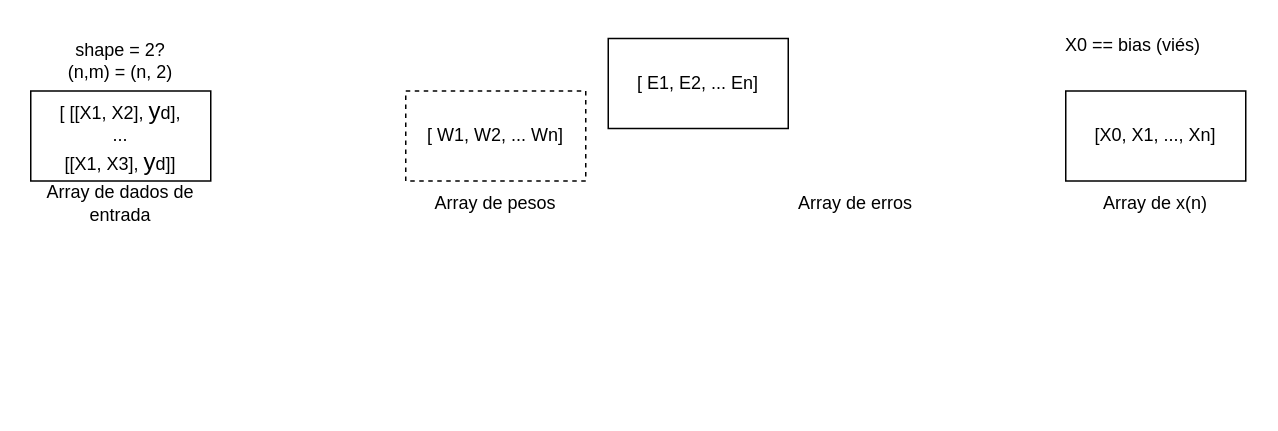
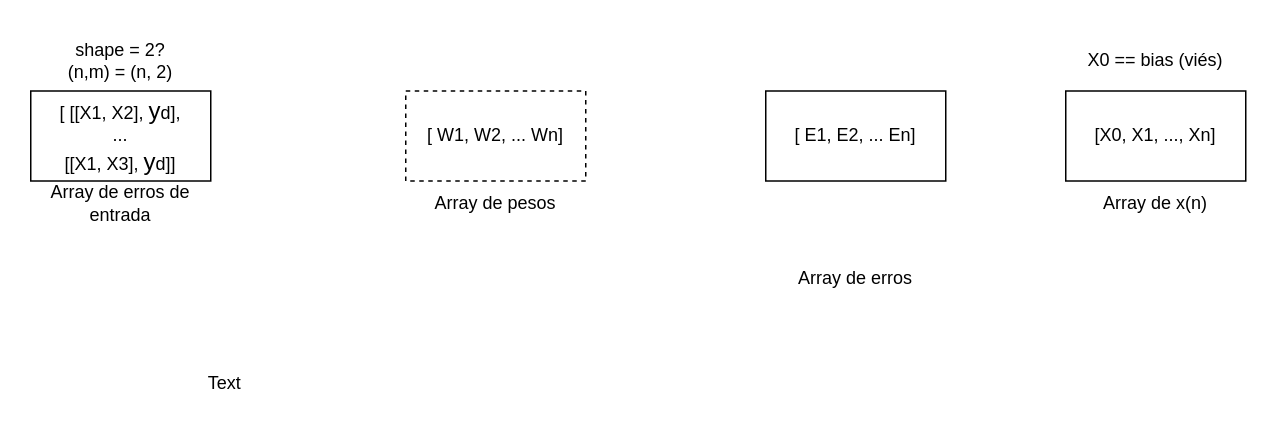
(1133, 46) -> (1156, 61)
(698, 83) -> (856, 136)
(121, 203) -> (121, 203)
(856, 203) -> (856, 278)
none -> (224, 383)
